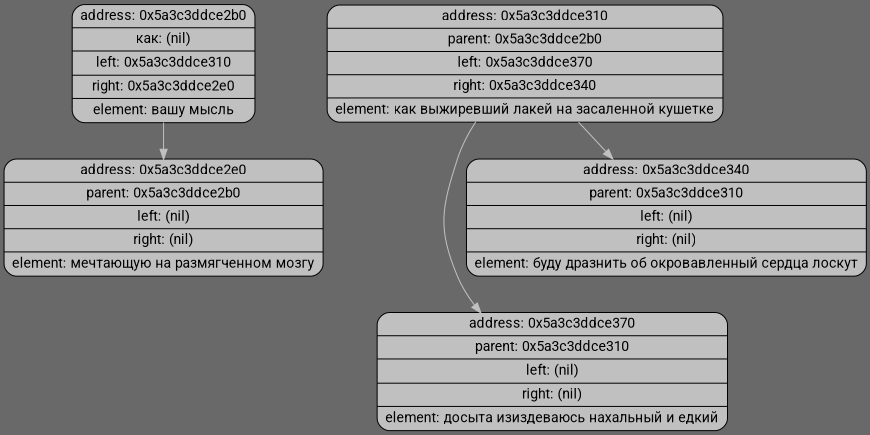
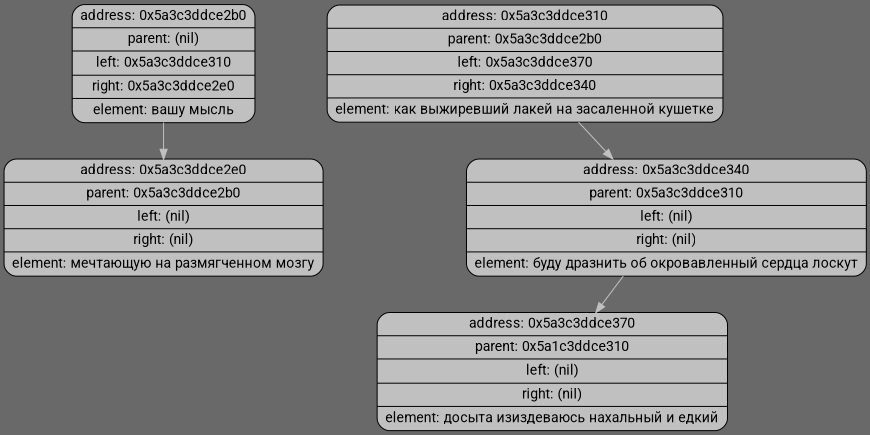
(164, 39) -> (164, 39)
(444, 214) -> (613, 290)
(552, 347) -> (552, 347)
